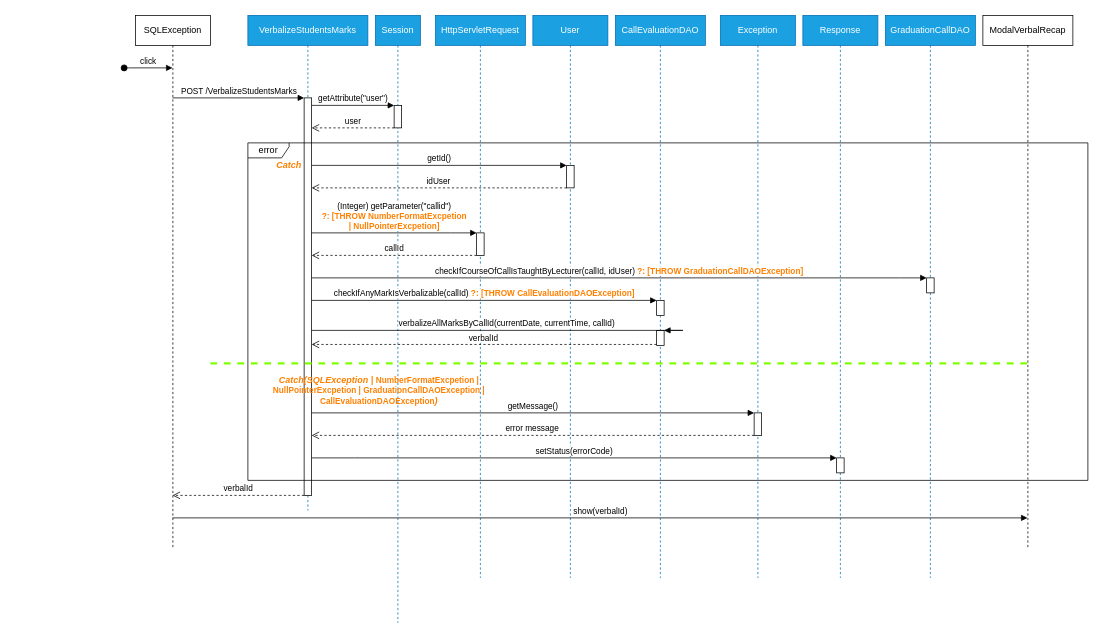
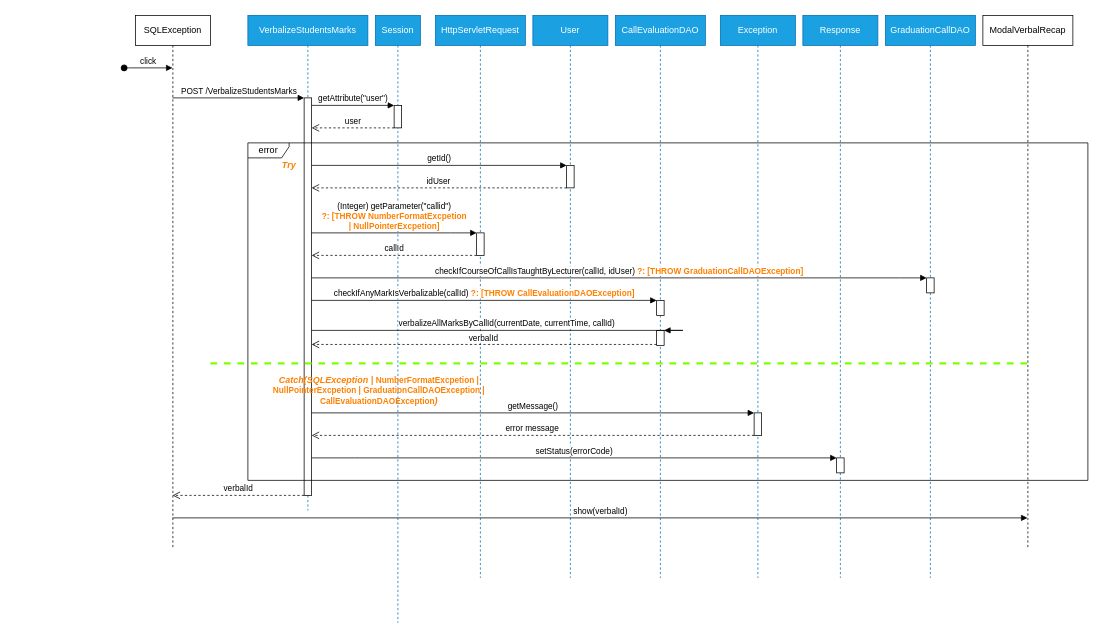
(289, 165) -> (289, 165)
